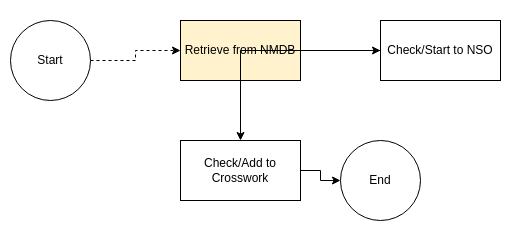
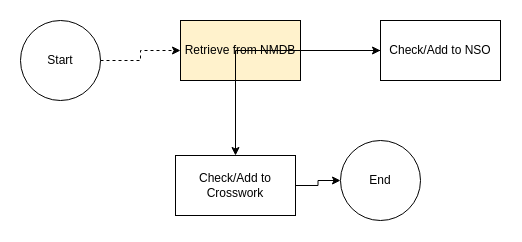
(441, 51) -> (441, 51)
(51, 61) -> (61, 61)
(241, 171) -> (236, 186)
